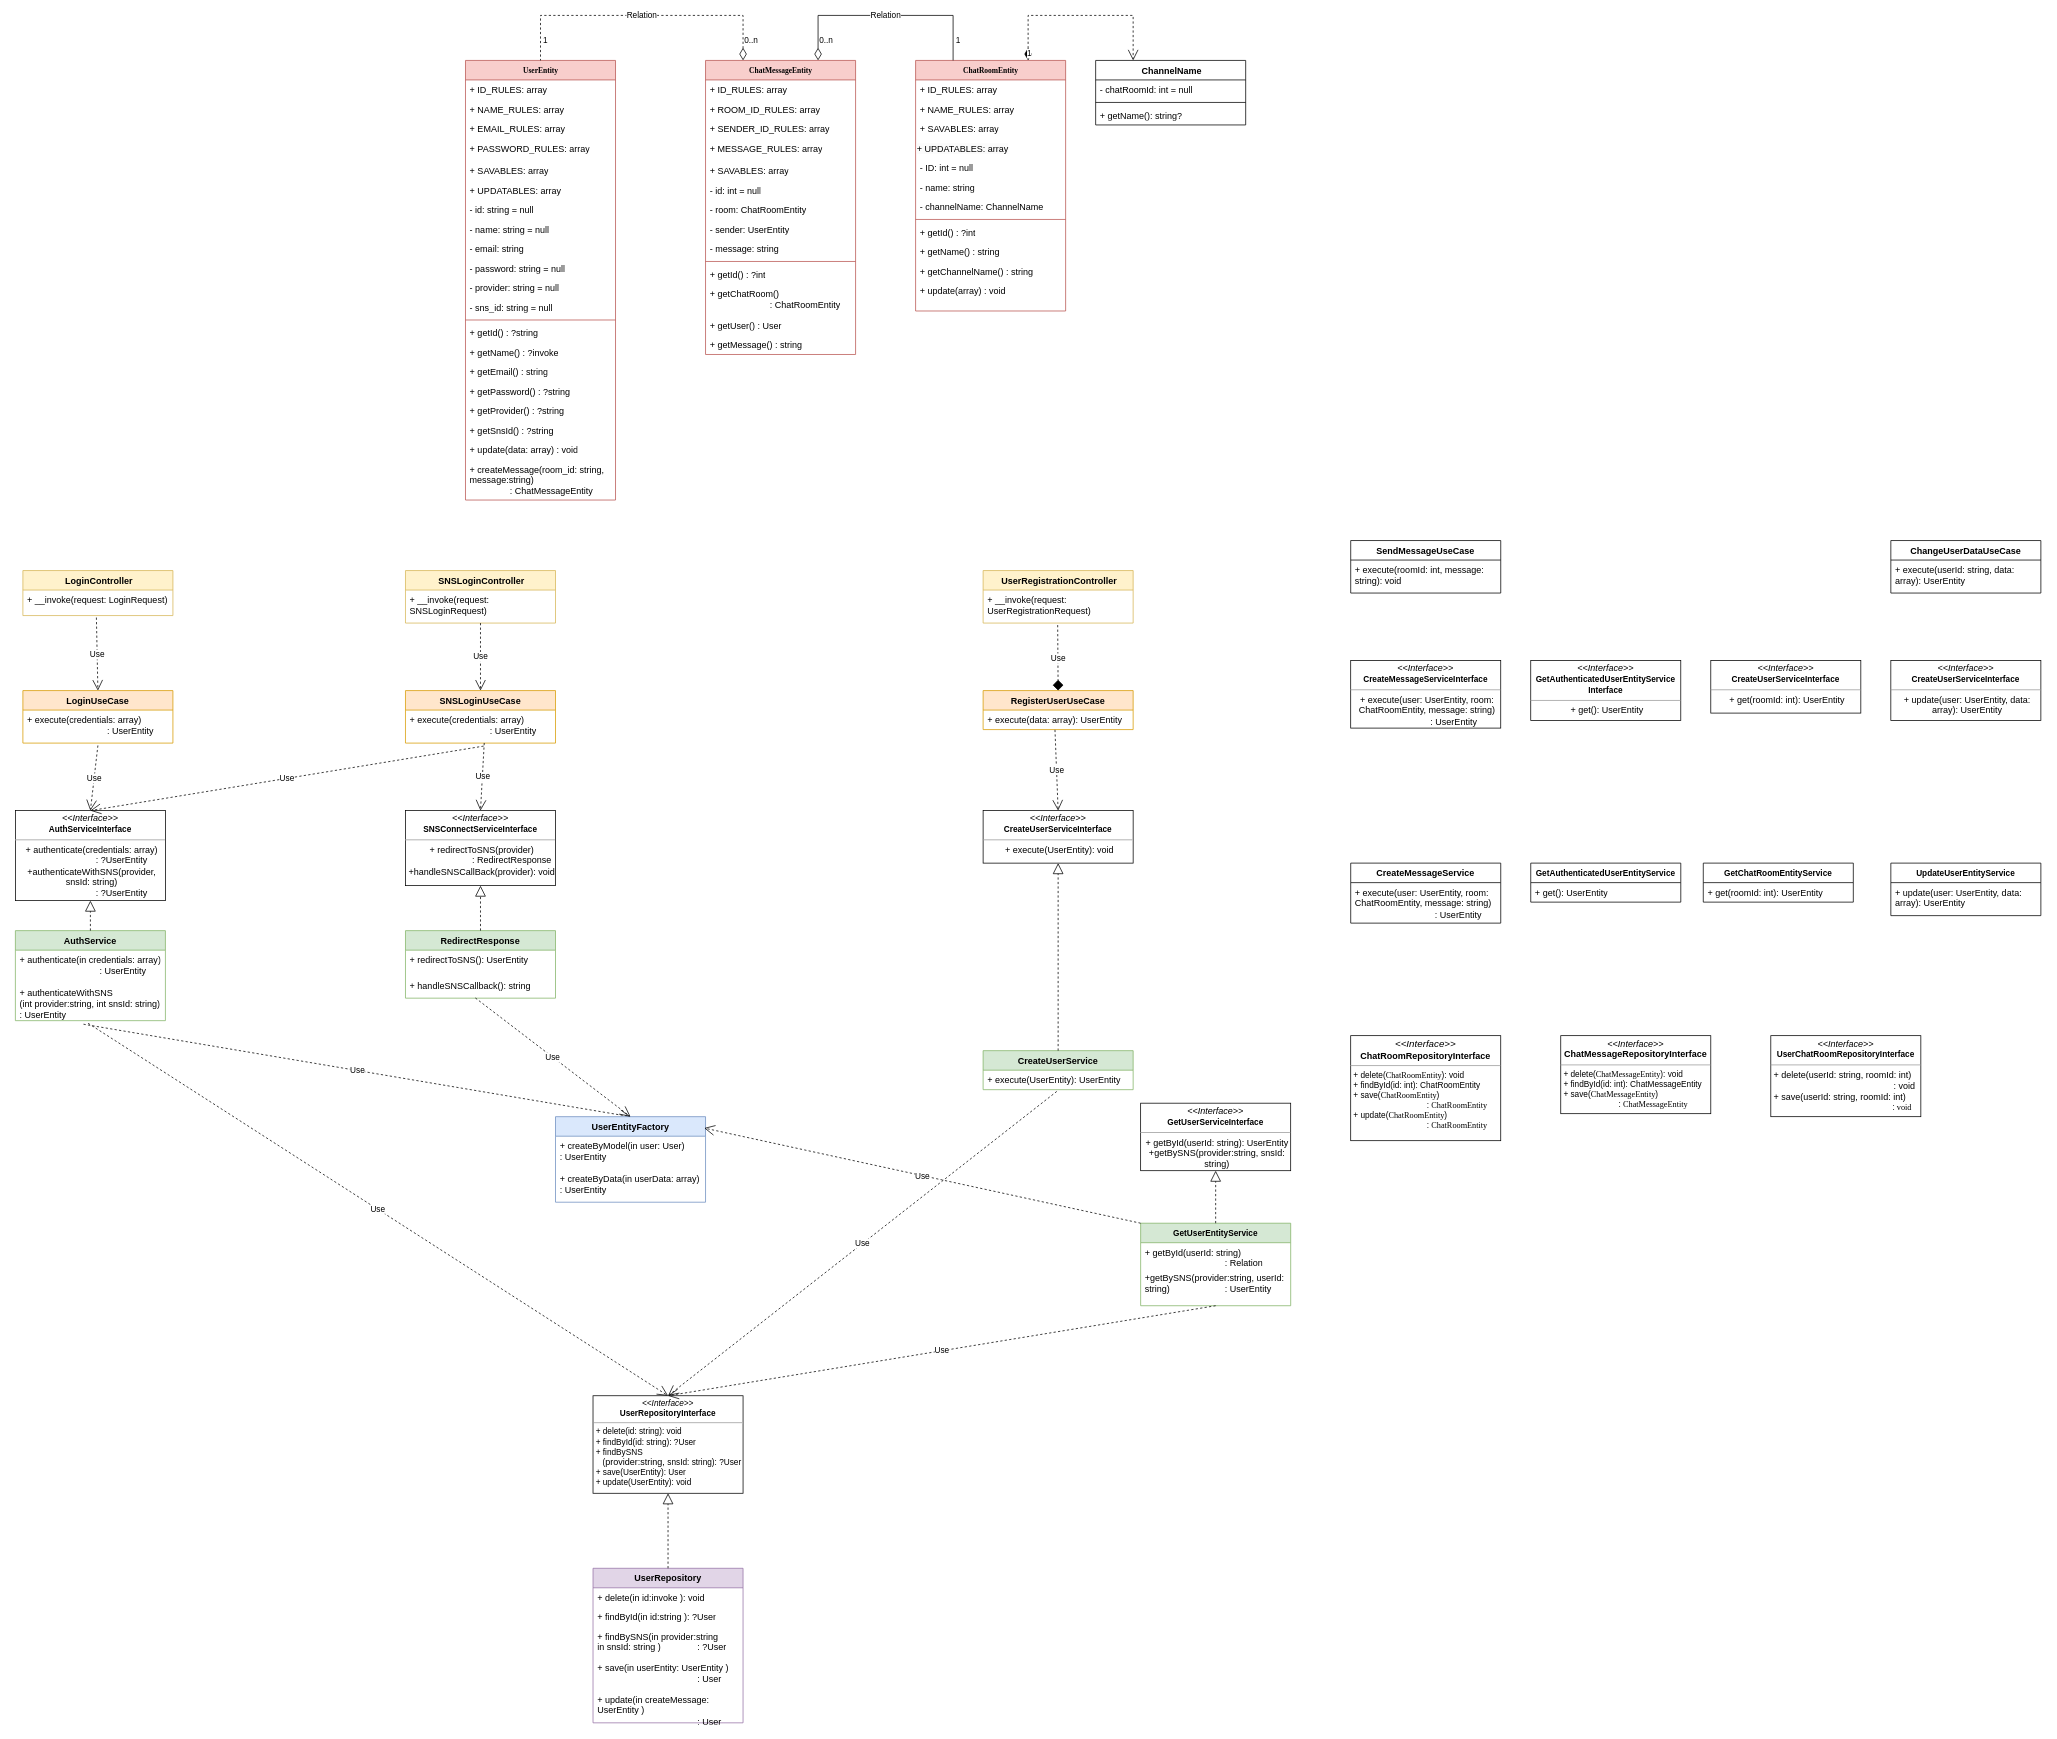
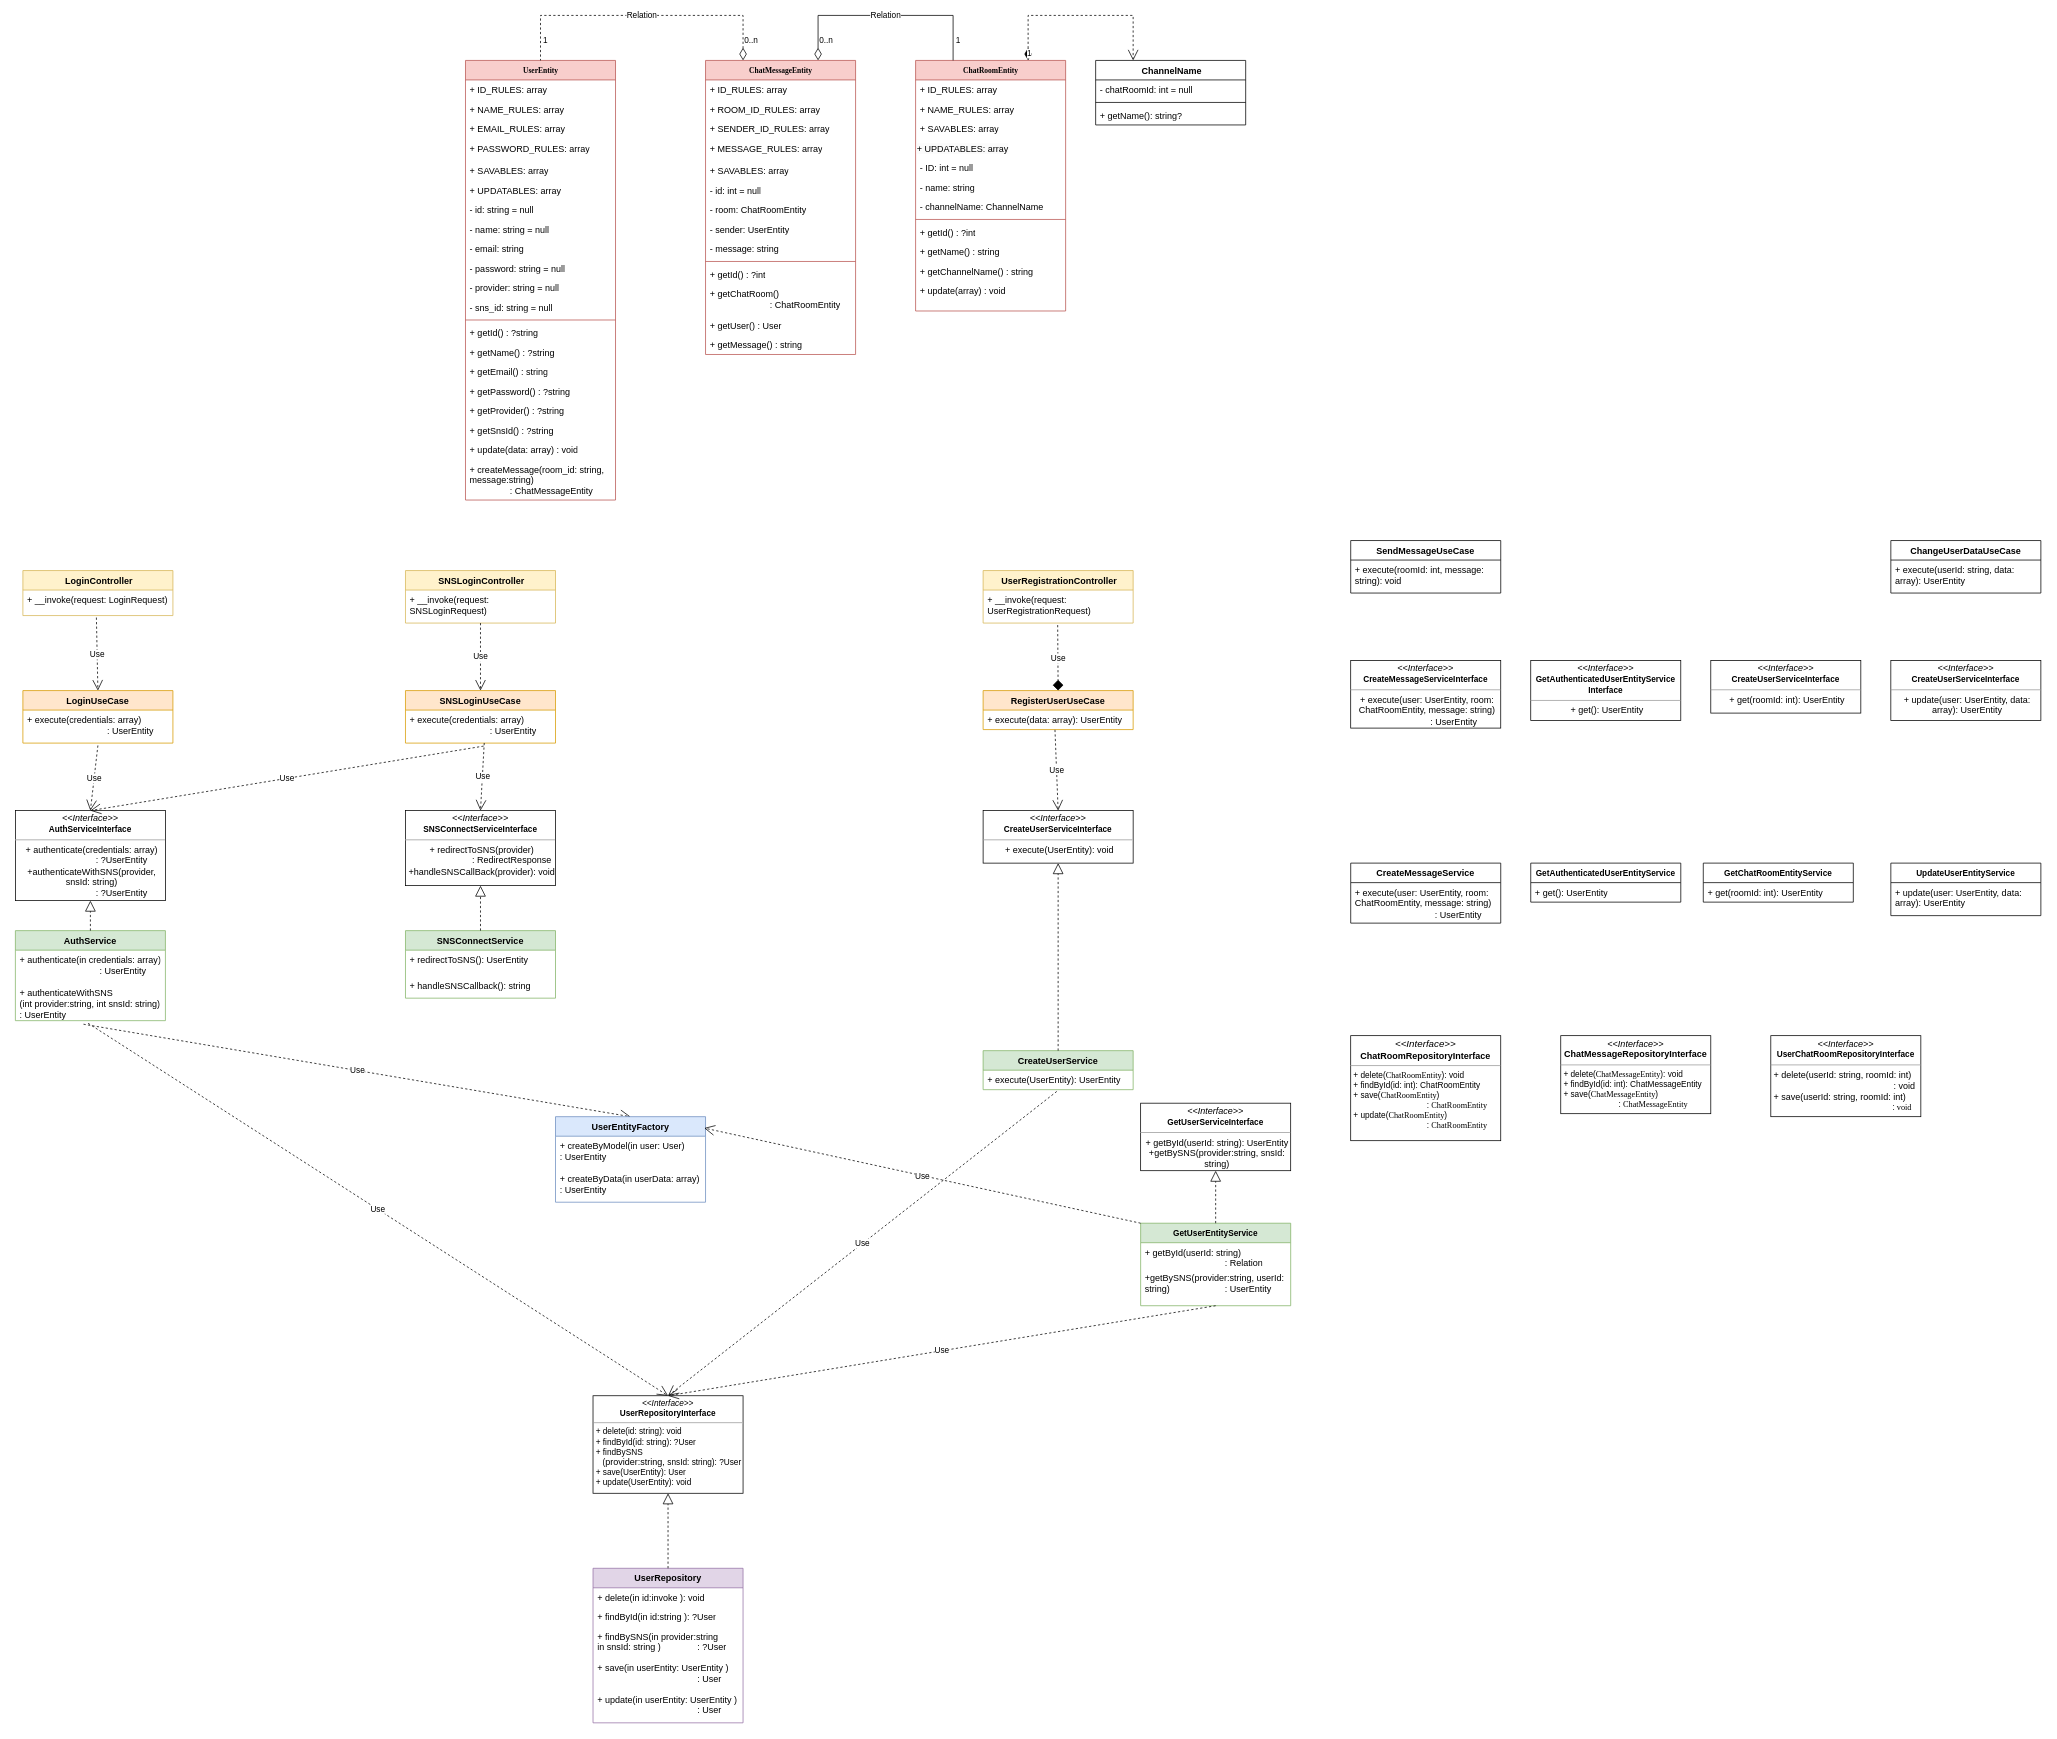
(517, 353) -> (517, 353)
(480, 941) -> (480, 941)
(553, 1057) -> none
(669, 1705) -> (669, 1705)
